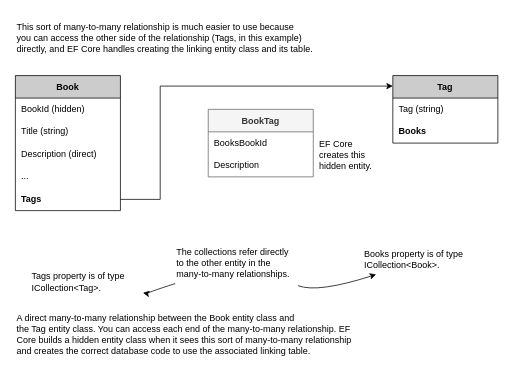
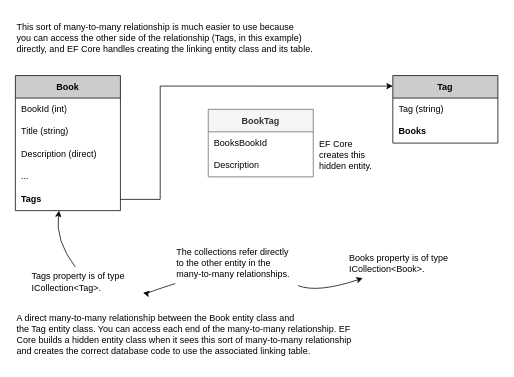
(57, 109) -> (49, 109)
none -> (61, 242)
(423, 259) -> (408, 263)
